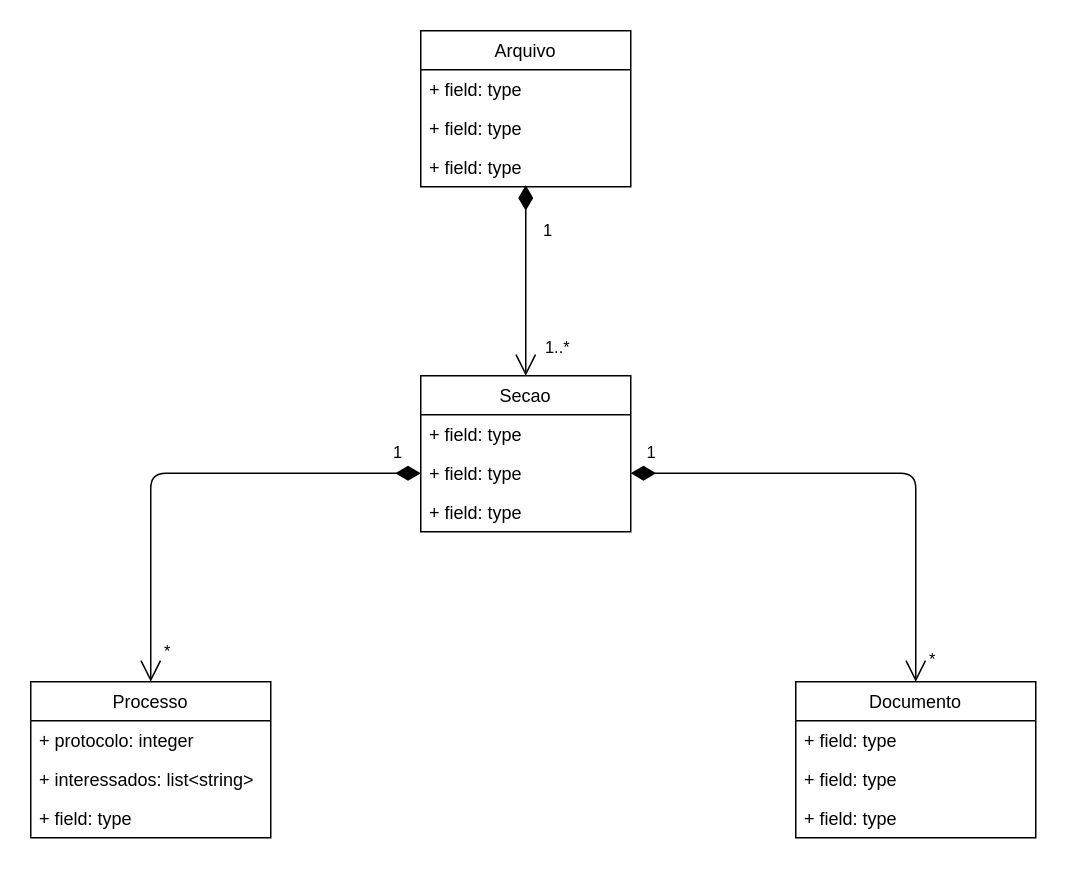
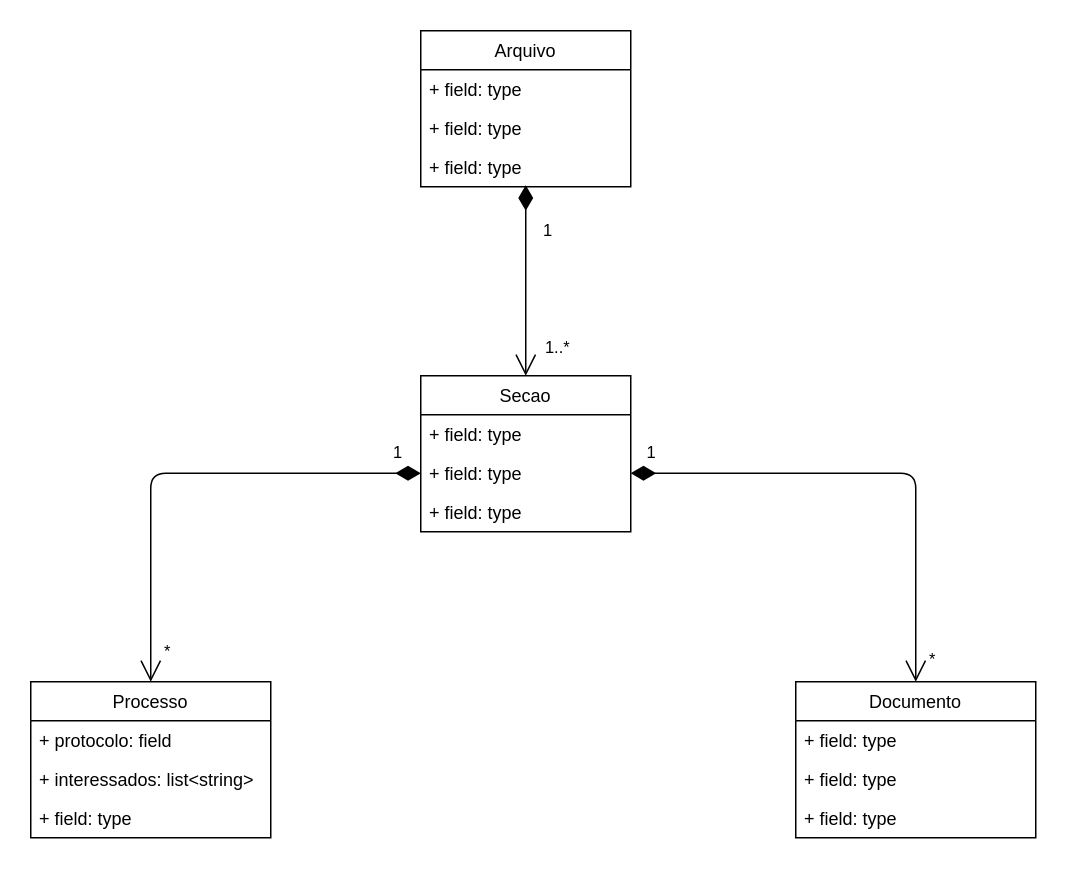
(128, 741) -> (116, 741)
